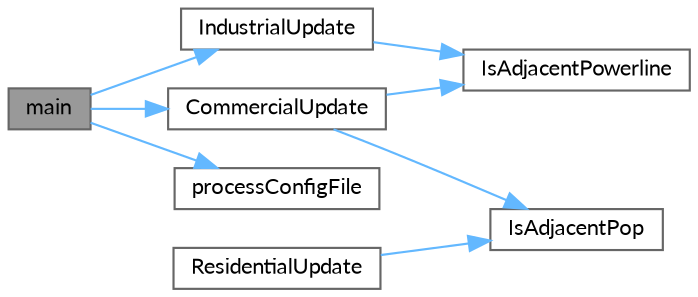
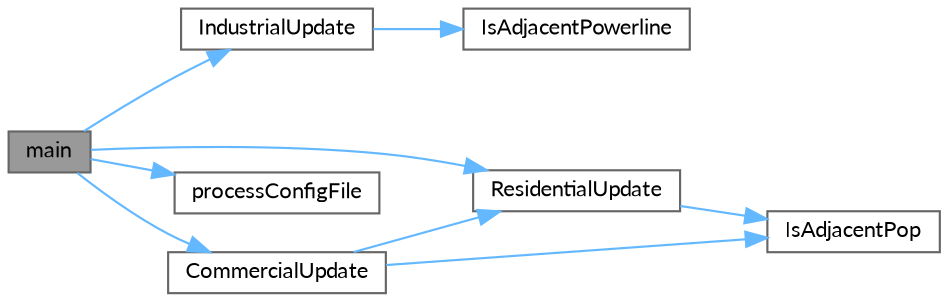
(414, 91) -> (416, 235)
none -> (279, 148)
